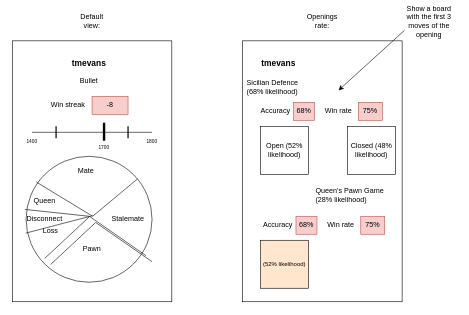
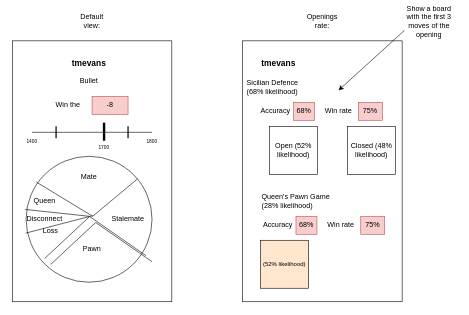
(68, 105) -> (68, 105)
(285, 150) -> (294, 150)
(86, 171) -> (89, 177)
(351, 195) -> (297, 201)
